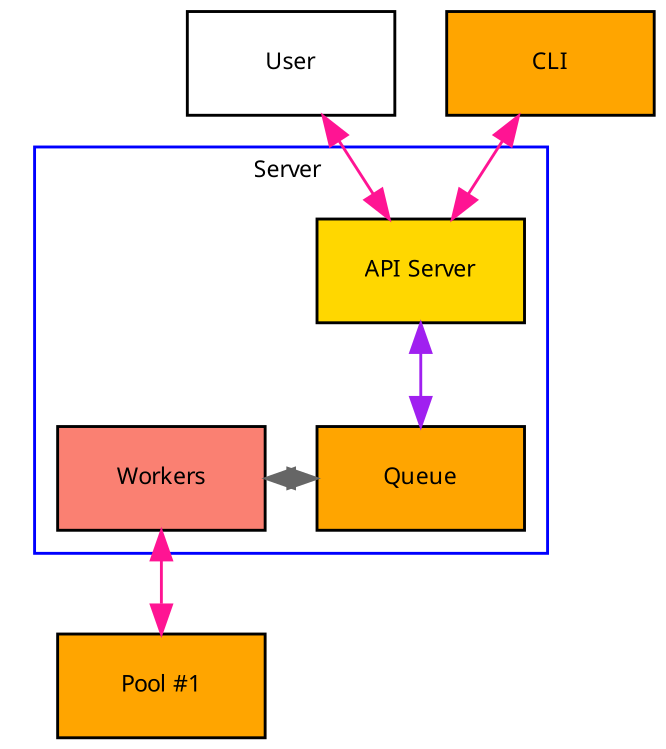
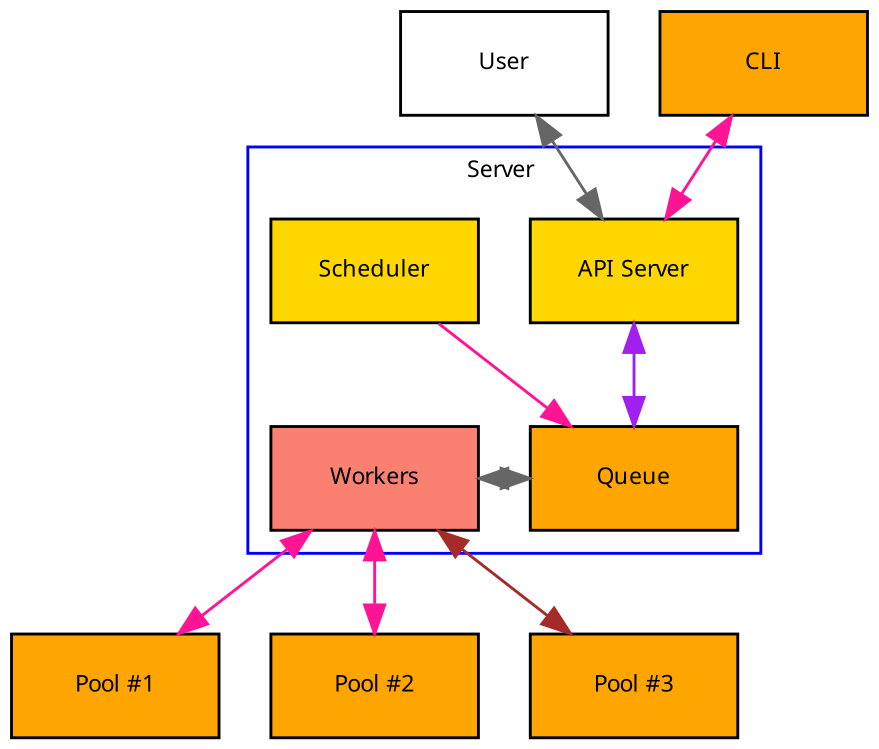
(356, 168) -> (570, 168)
none -> (375, 271)
none -> (375, 686)
none -> (634, 686)
